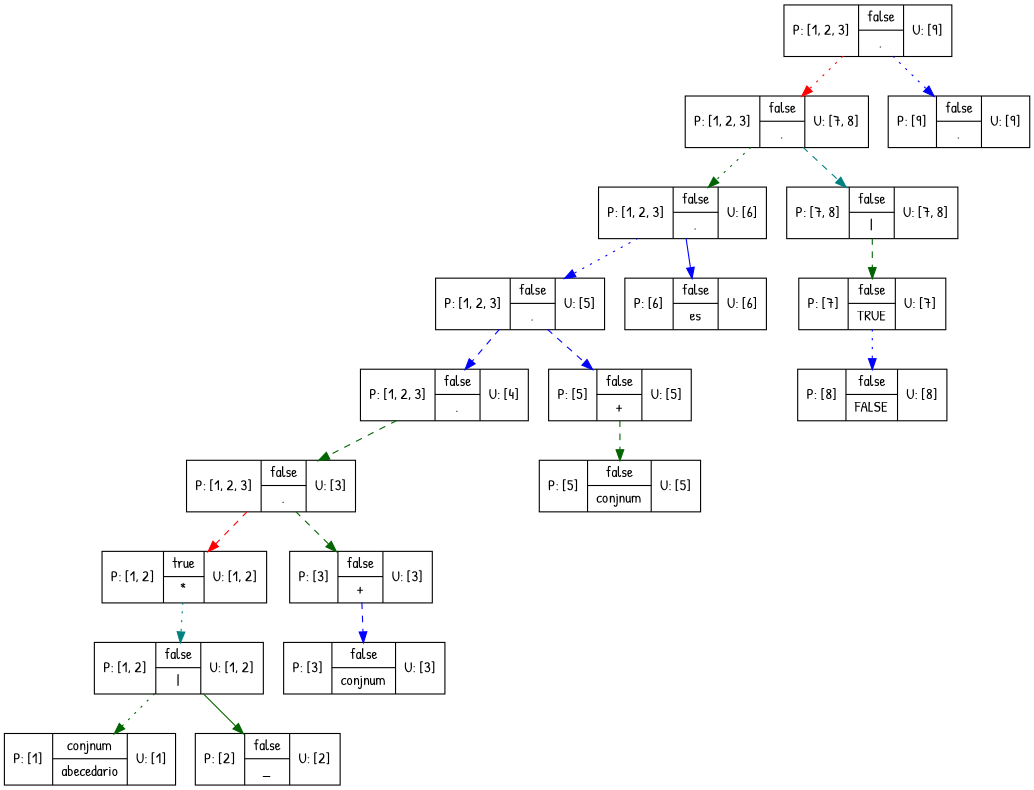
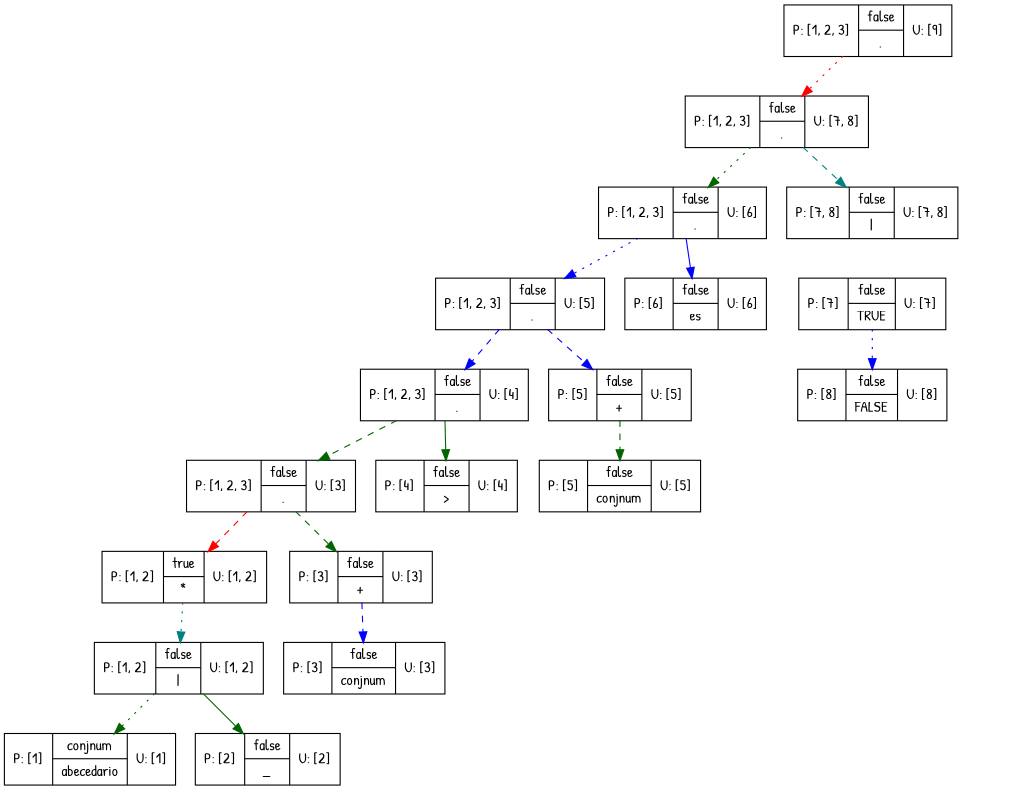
(959, 122) -> none
(872, 253) -> none
none -> (447, 486)
